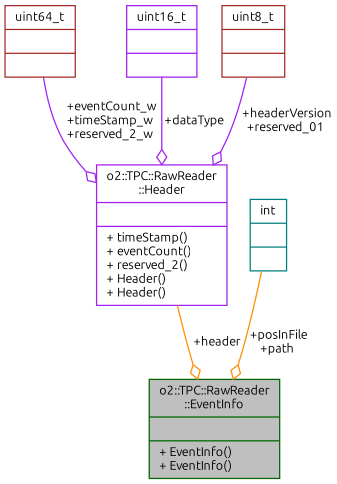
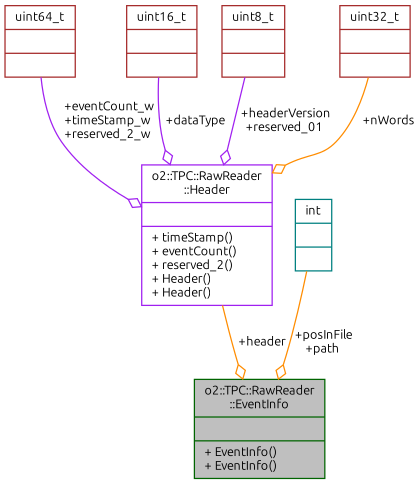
(162, 41) -> (162, 41)
none -> (375, 41)
